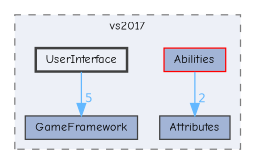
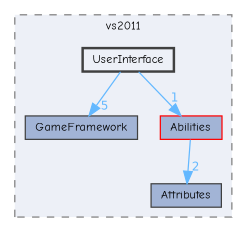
(128, 27) -> (123, 27)
none -> (155, 89)
